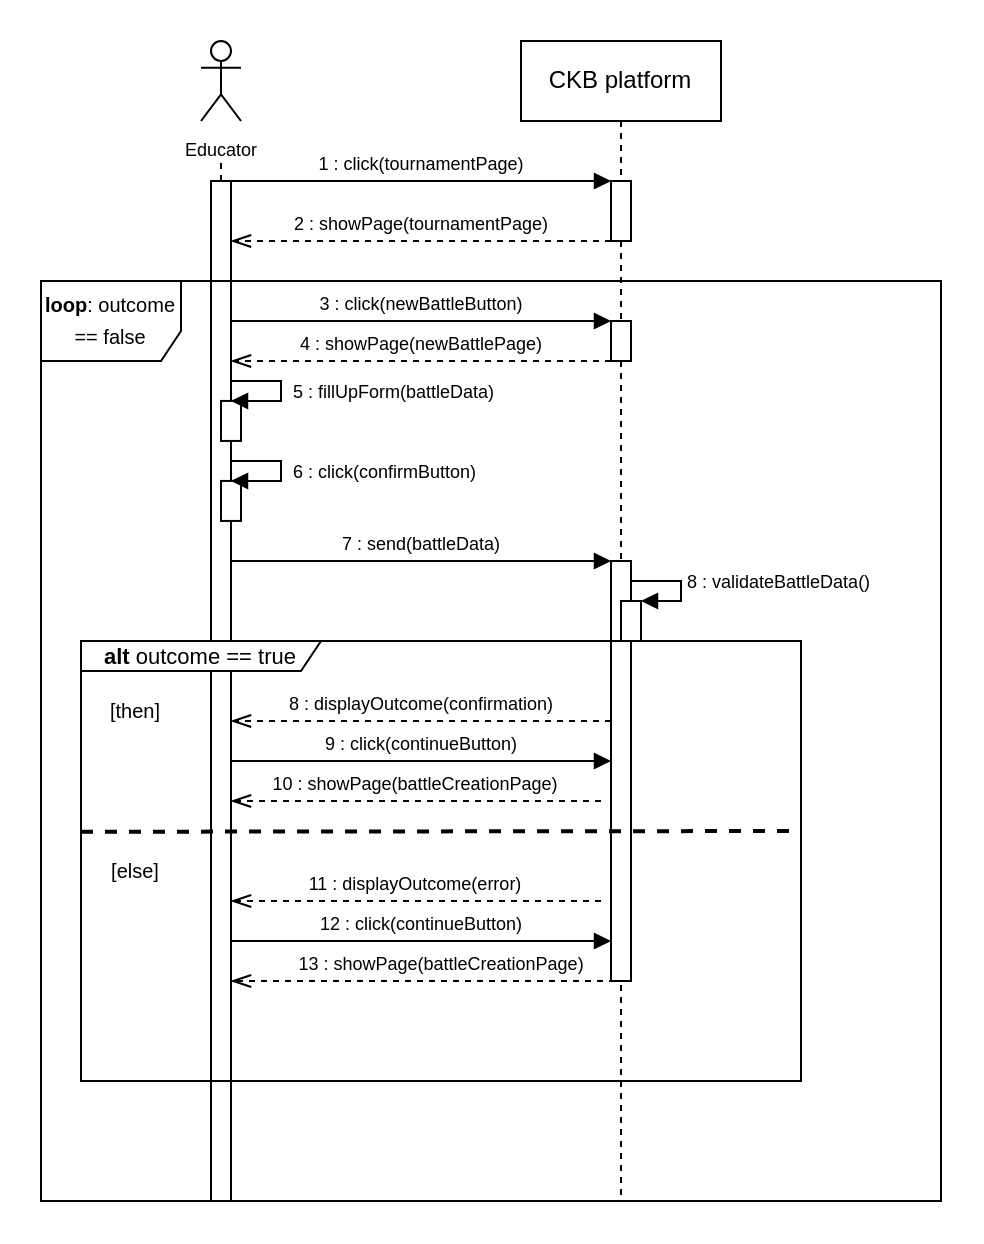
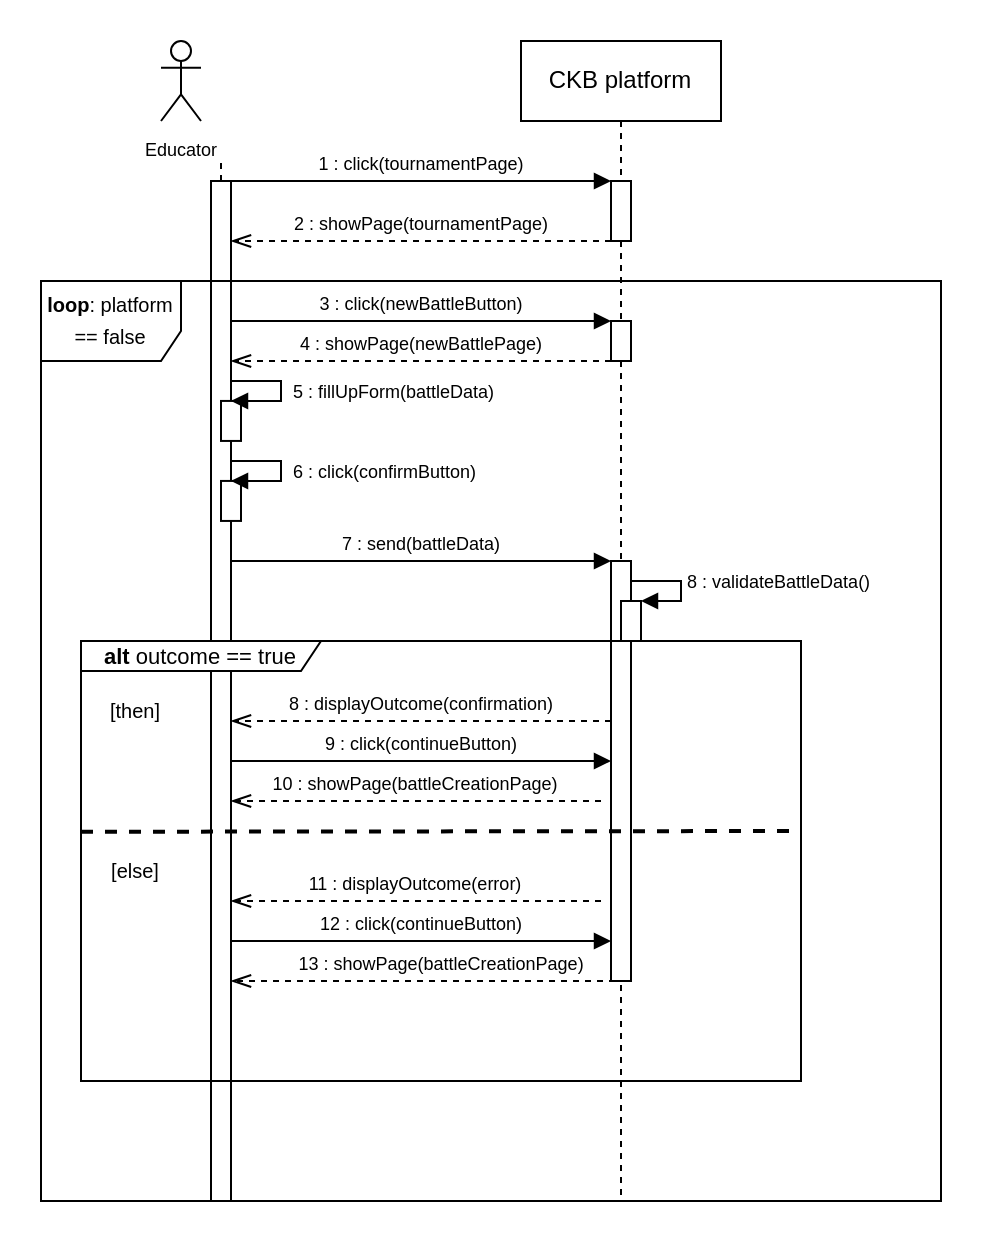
(221, 81) -> (181, 81)
(111, 321) -> (111, 321)
